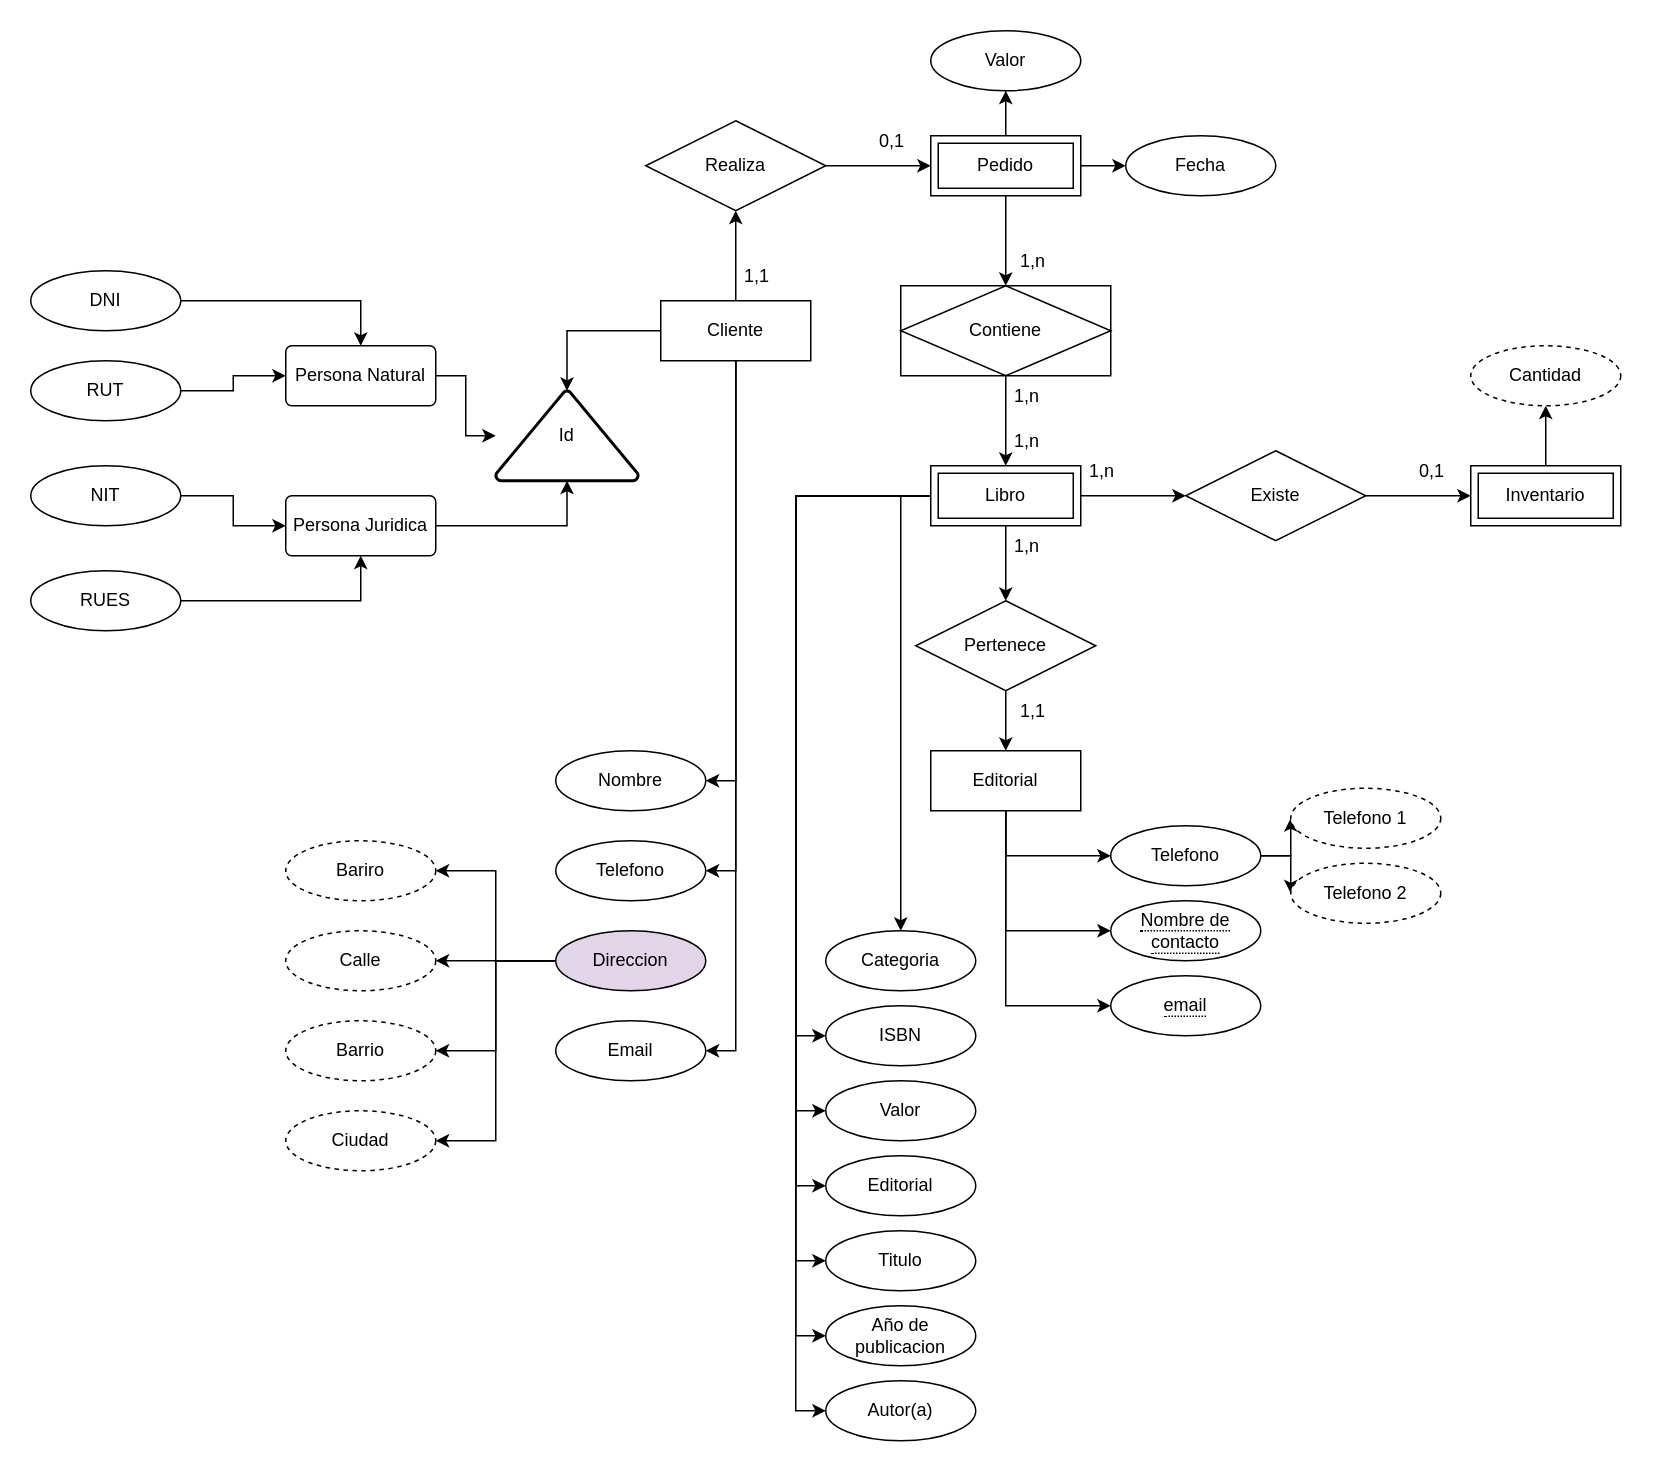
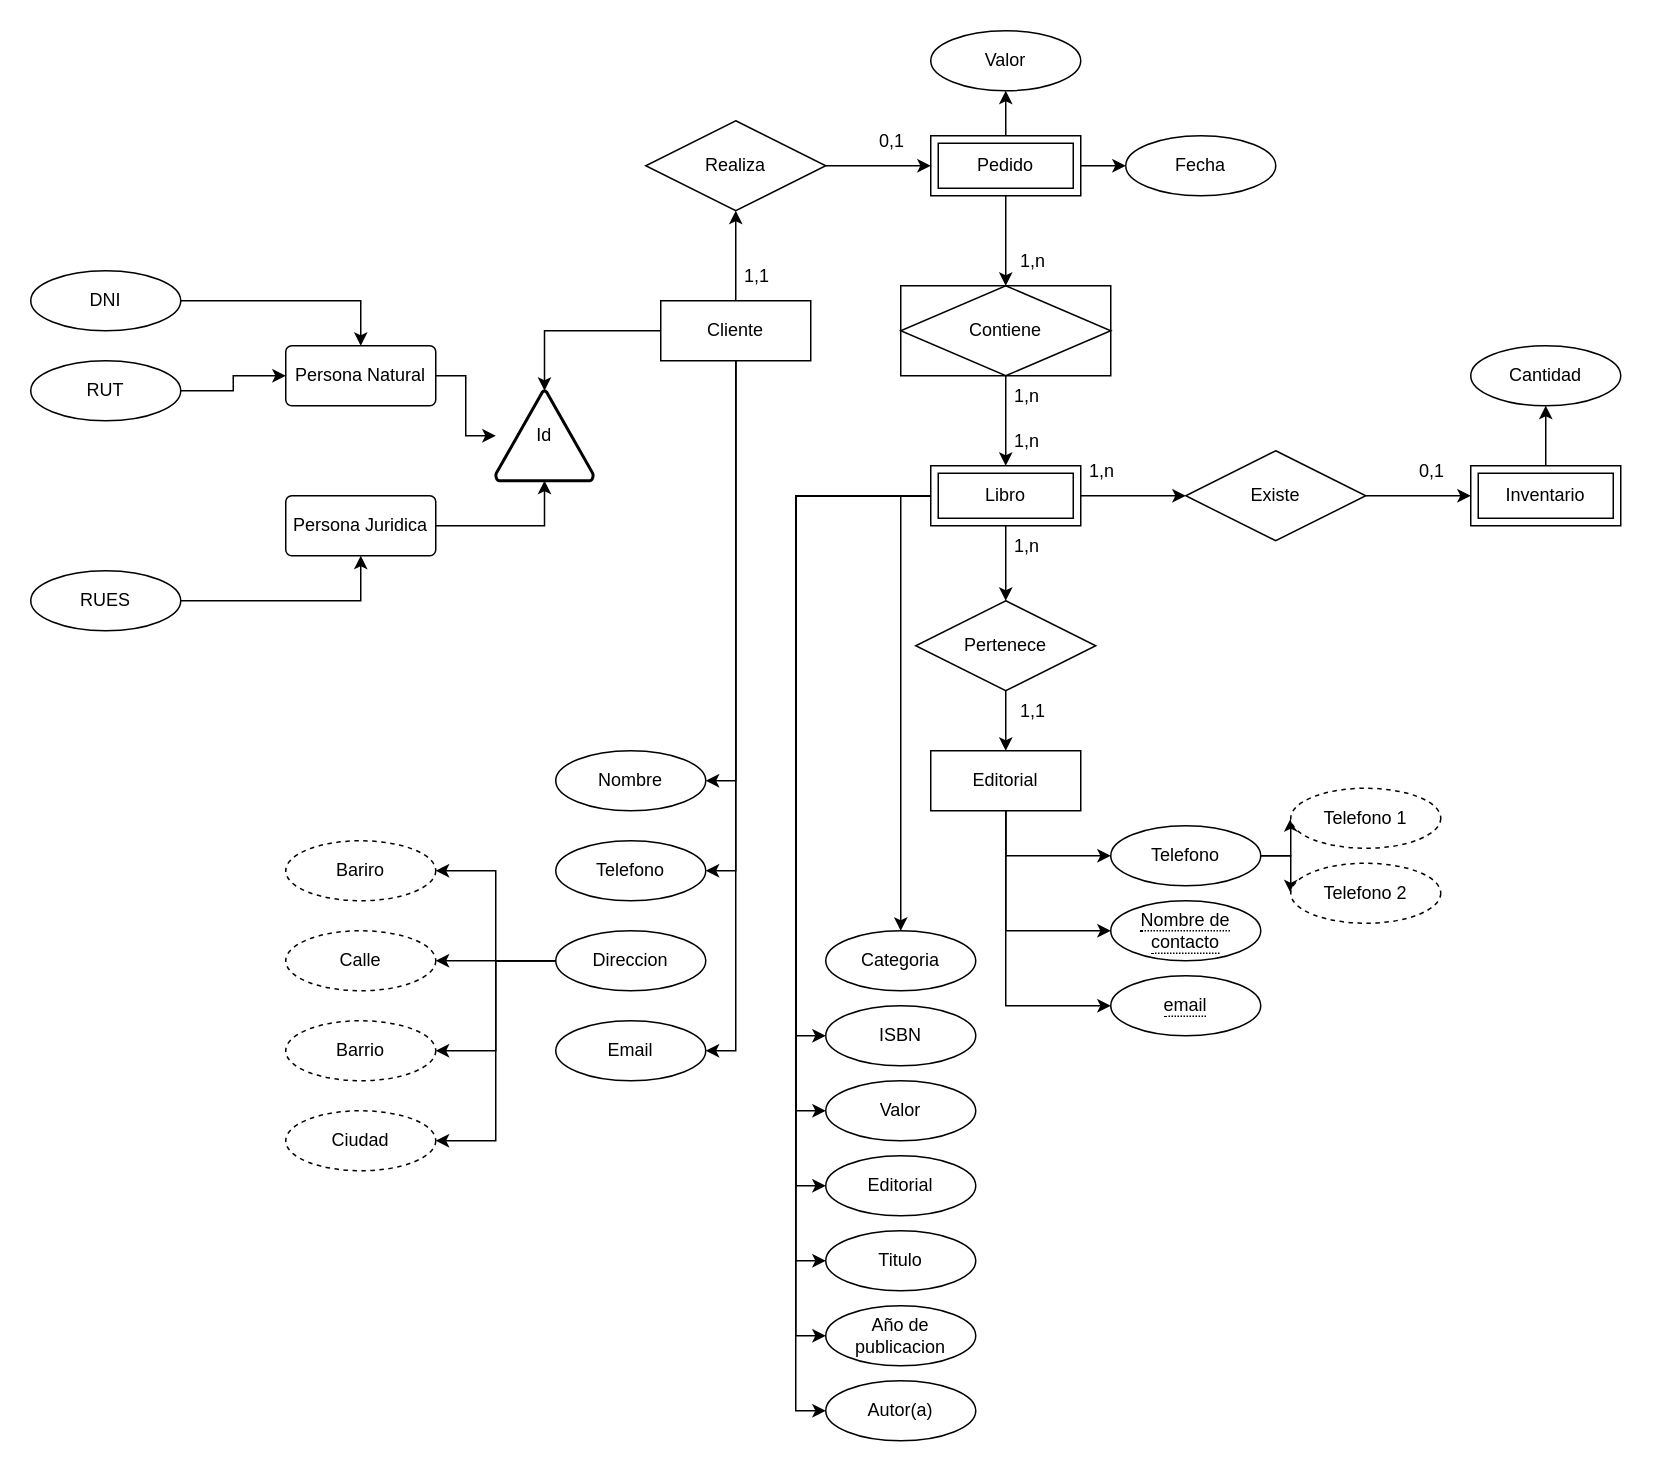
(1546, 376) -> (1546, 376)
(567, 436) -> (545, 436)
(106, 496) -> none
(233, 506) -> none
(631, 961) -> (631, 961)
